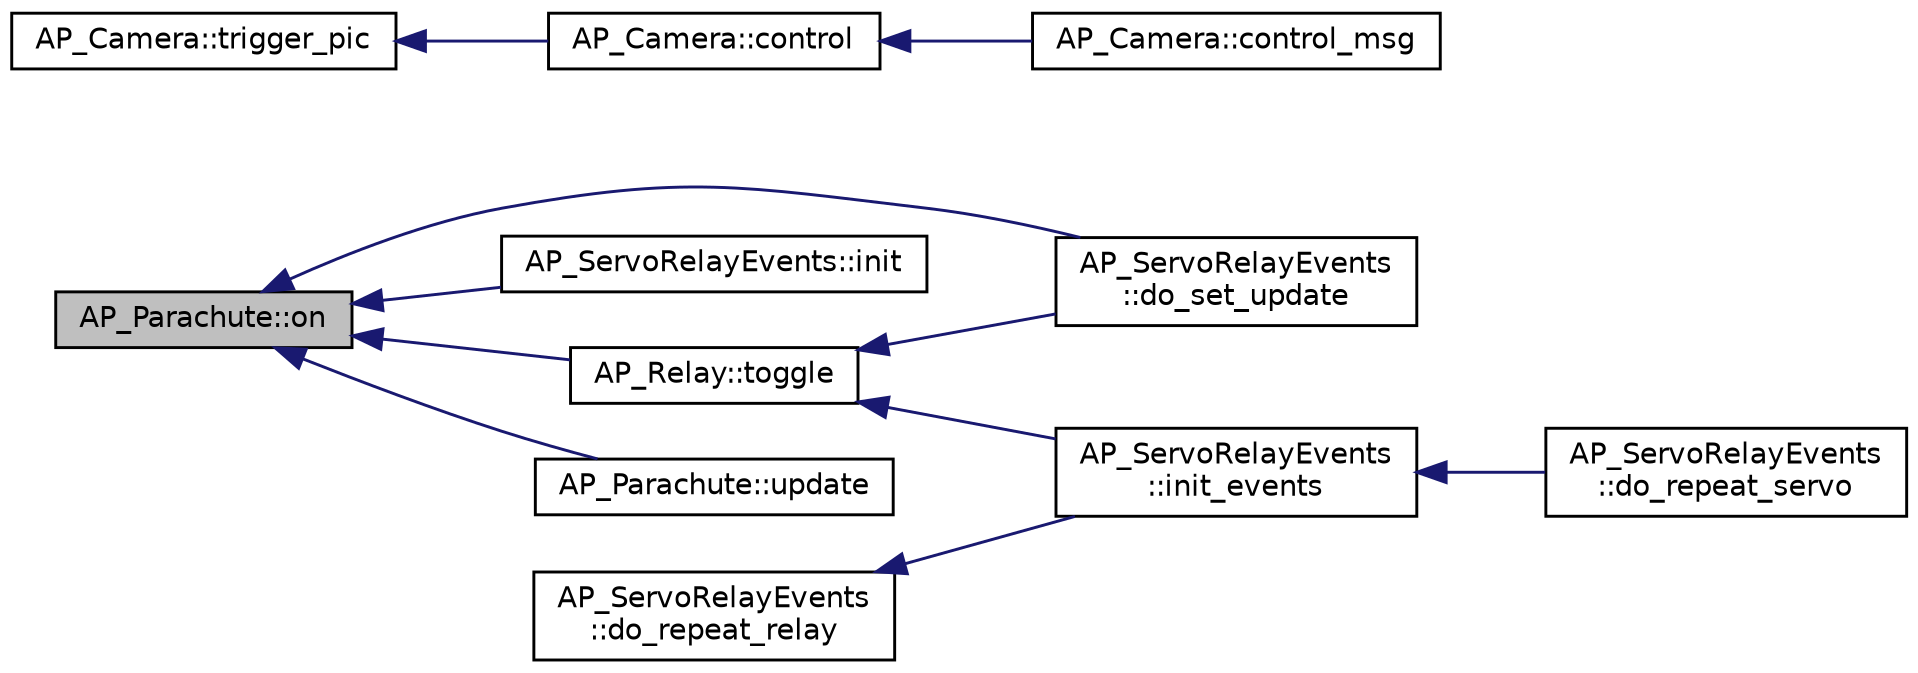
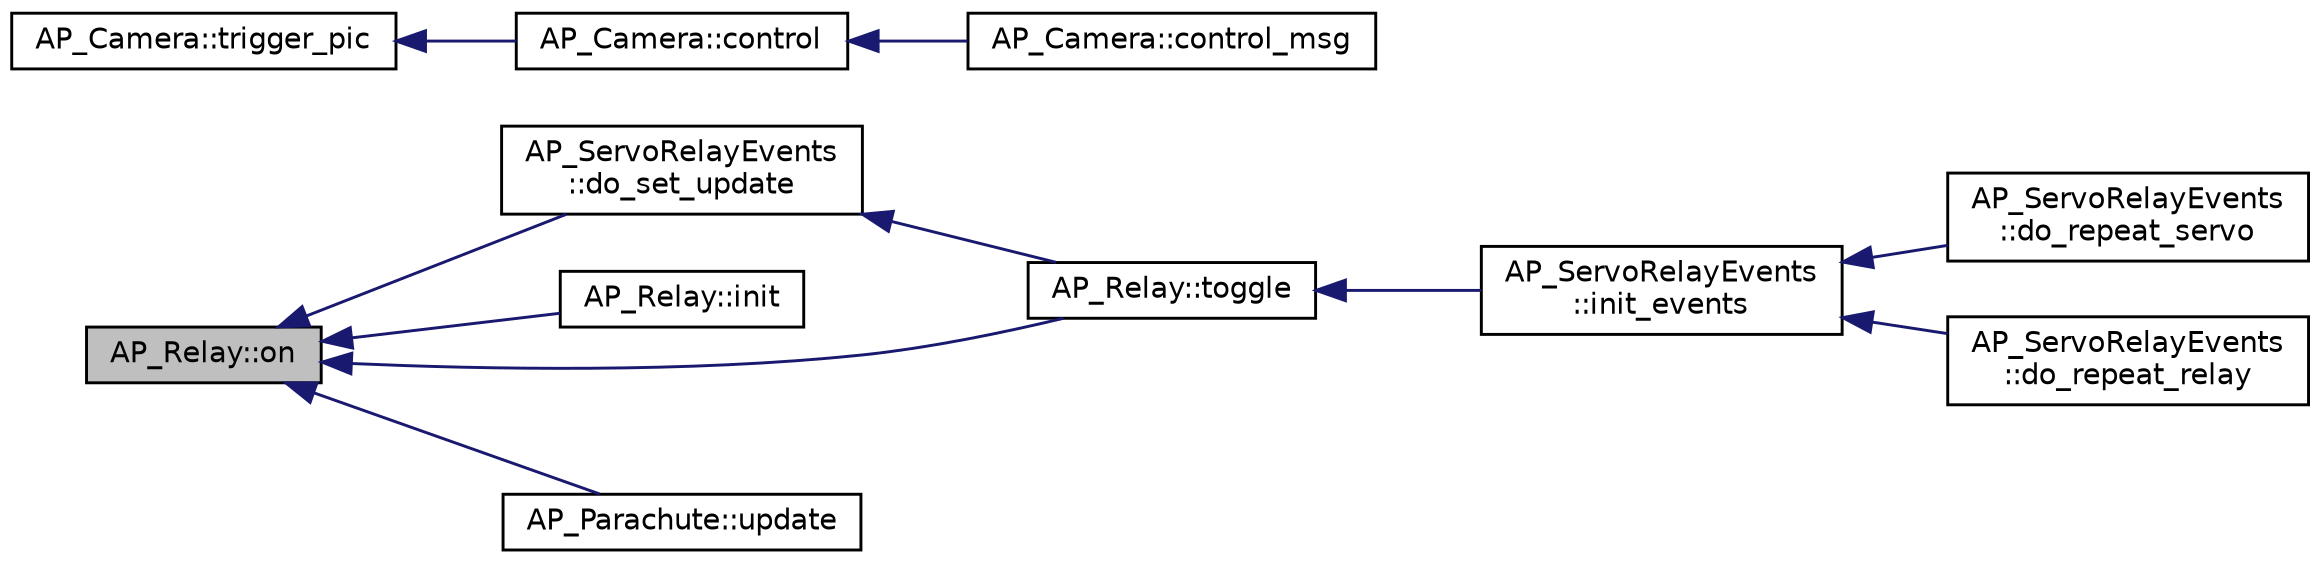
(714, 264) -> (682, 299)
(204, 320) -> (204, 355)
(972, 329) -> (974, 242)
(990, 540) -> (1910, 328)
